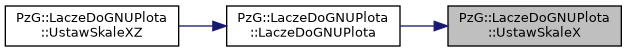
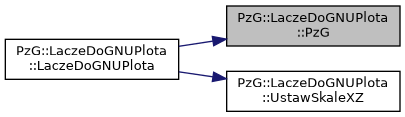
(196, 26) -> (196, 74)
(535, 26) -> (313, 26)
